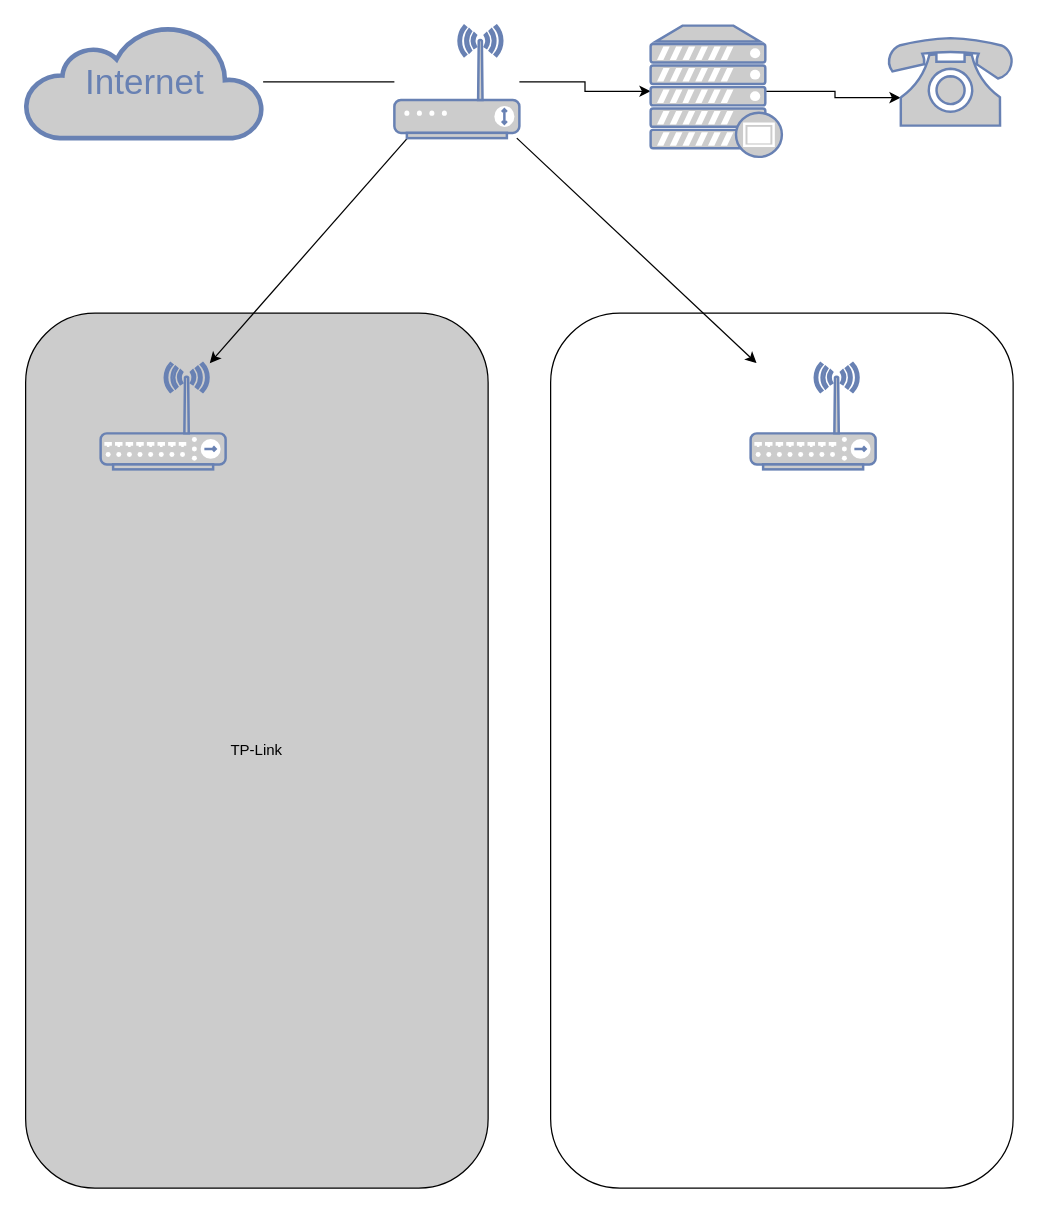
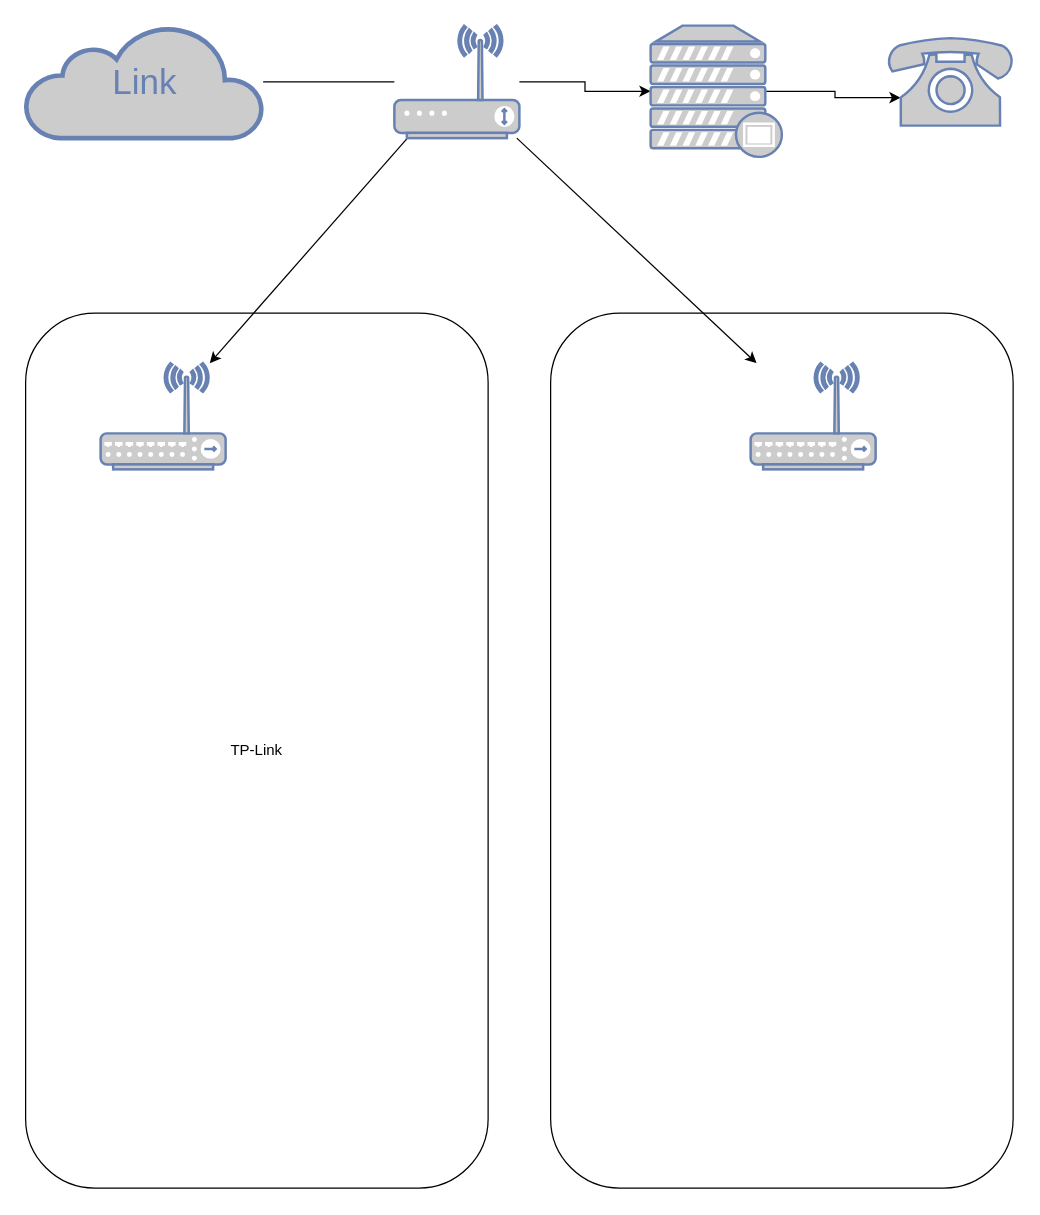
(145, 82) -> (145, 82)
(257, 751) -> (257, 751)
